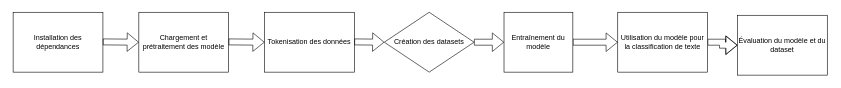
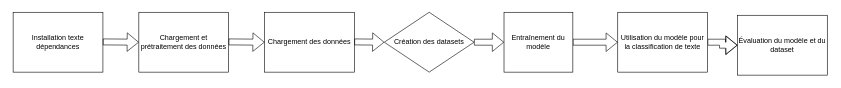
(57, 42) -> (57, 42)
(183, 42) -> (183, 42)
(309, 42) -> (309, 42)
